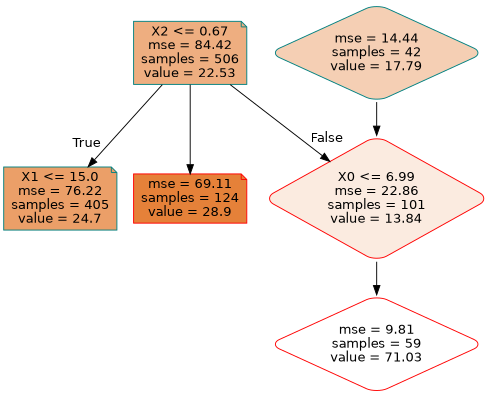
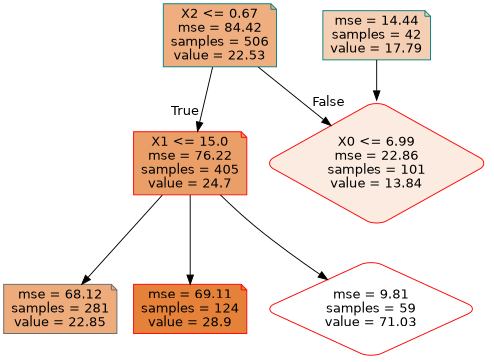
(377, 53) -> (377, 35)
(190, 125) -> (190, 235)
(60, 199) -> (190, 163)
(377, 274) -> (268, 237)
none -> (60, 309)
